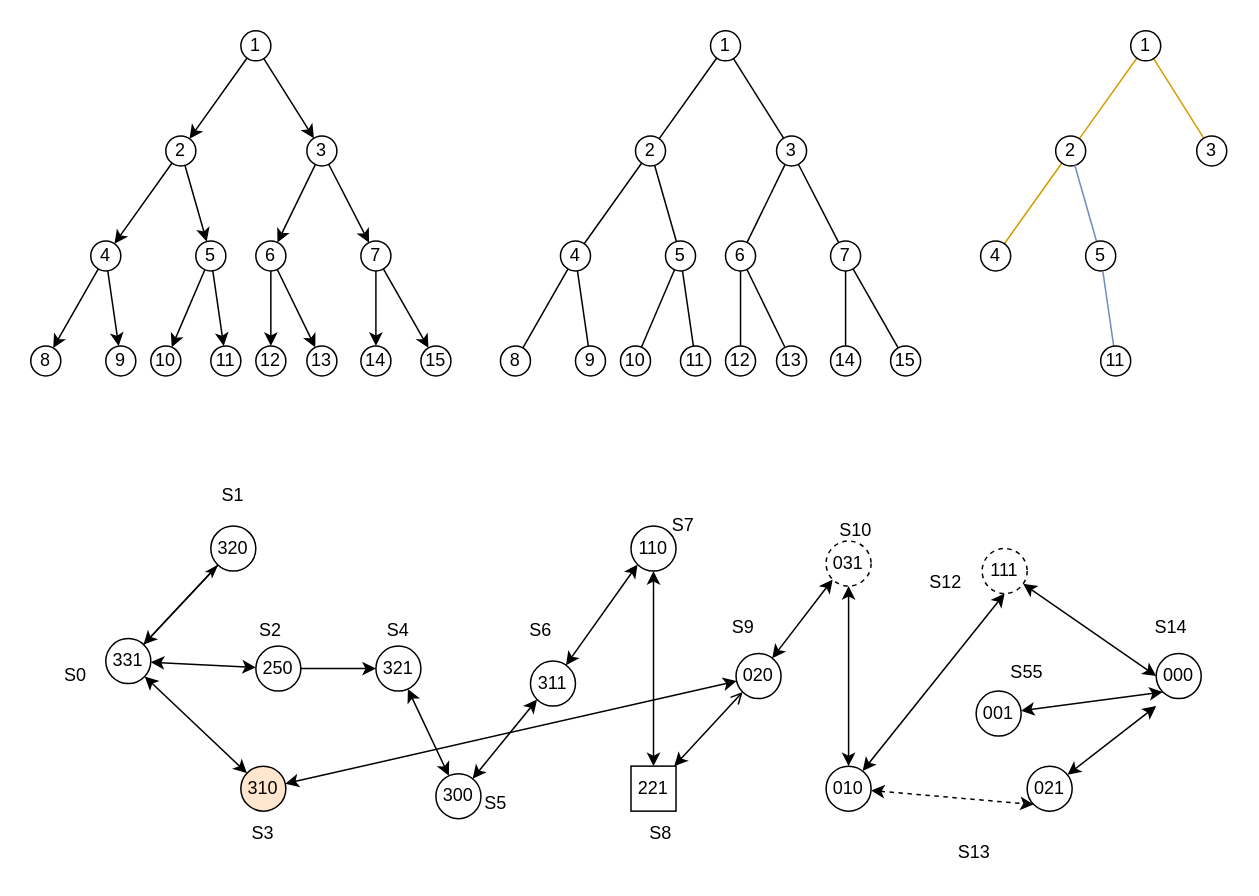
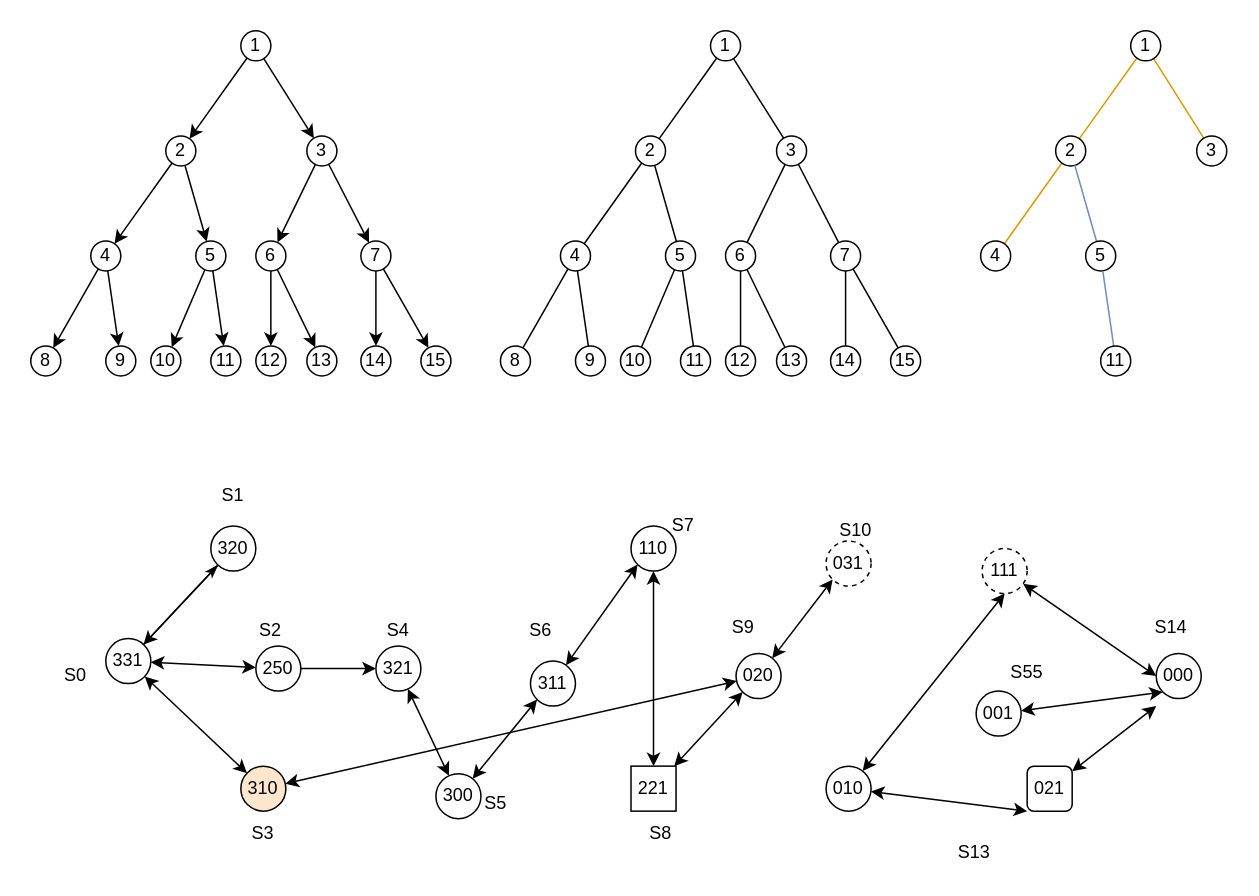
(946, 582) -> none
(848, 676) -> none
(736, 699) -> (735, 700)
(1049, 788) -> (1049, 788)
(952, 797) -> (949, 801)
